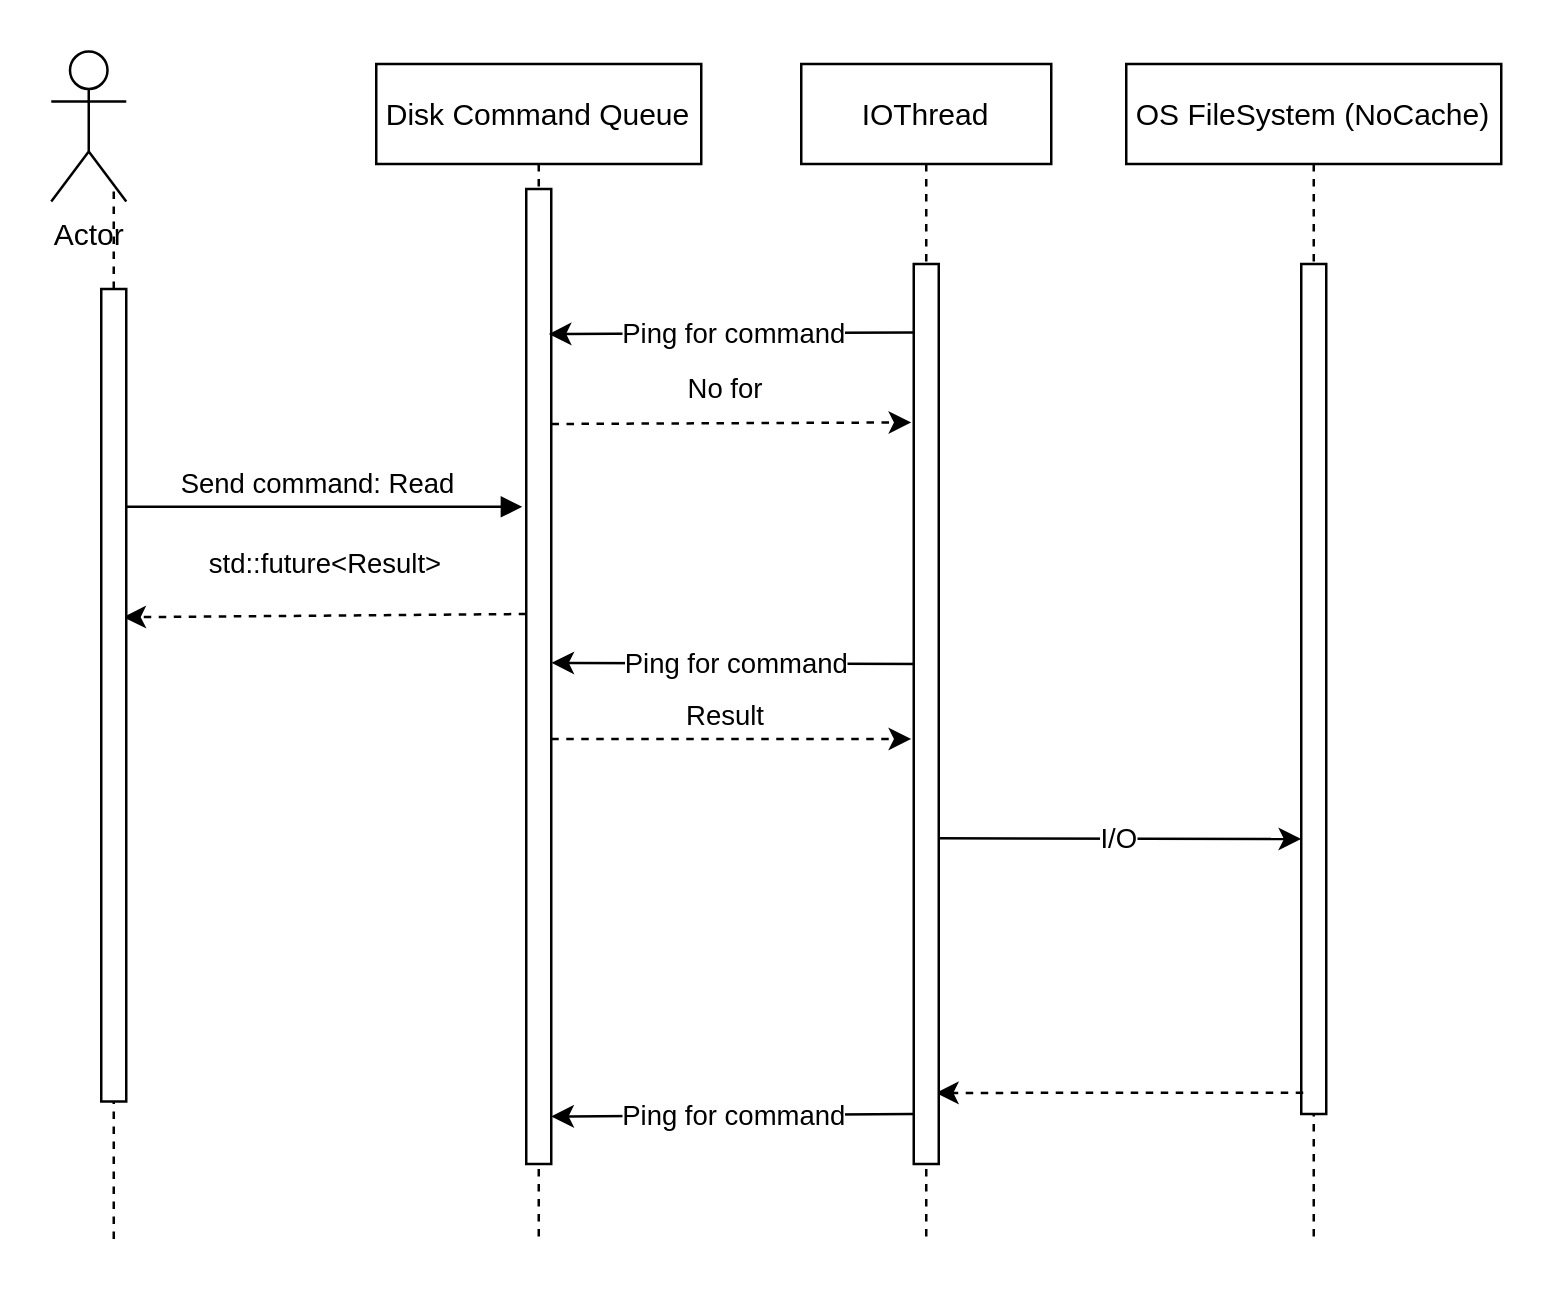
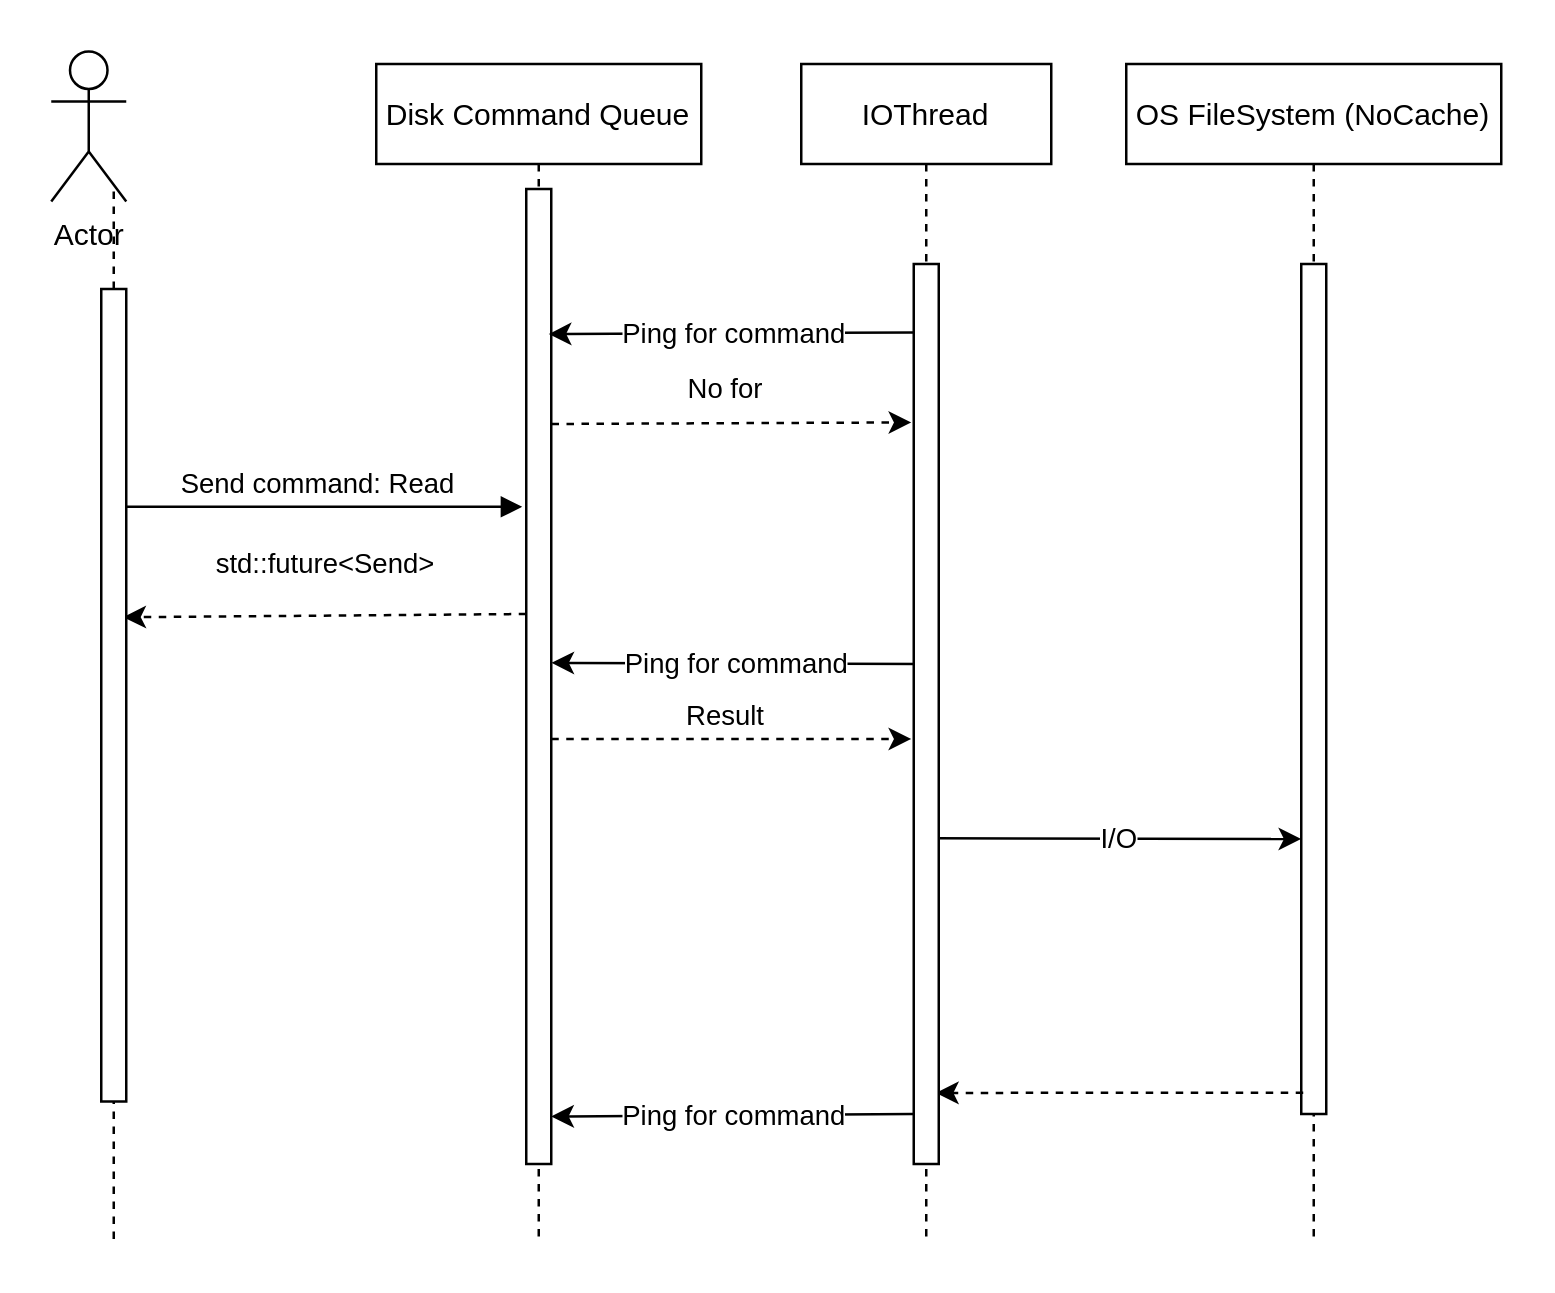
(326, 564) -> (326, 564)
